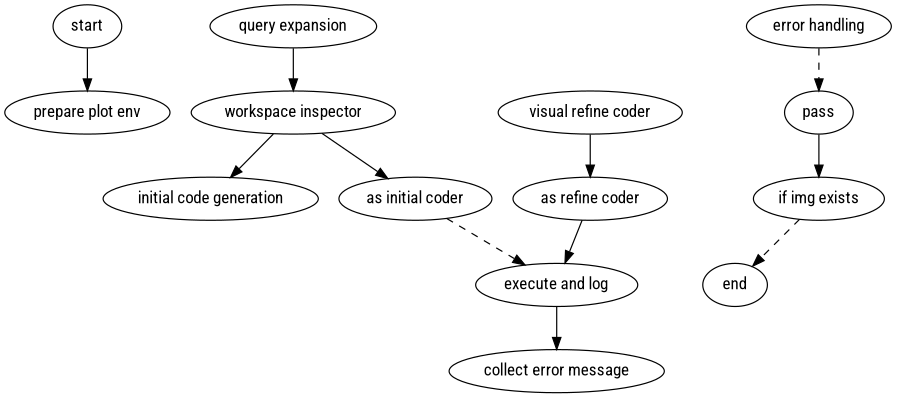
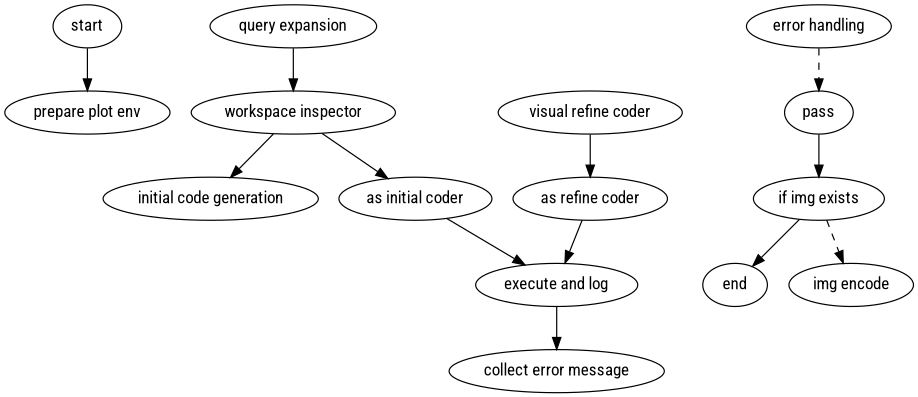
(480, 238) -> (480, 238)
(780, 238) -> (780, 238)
none -> (851, 285)
